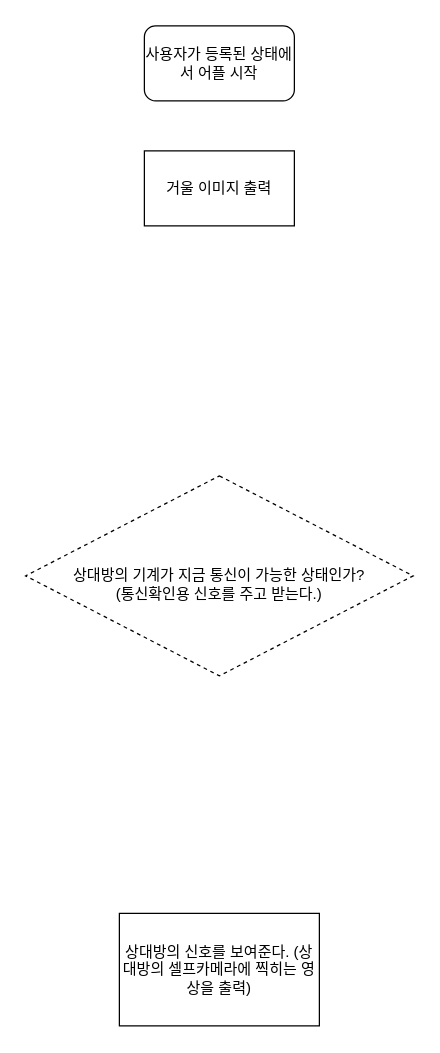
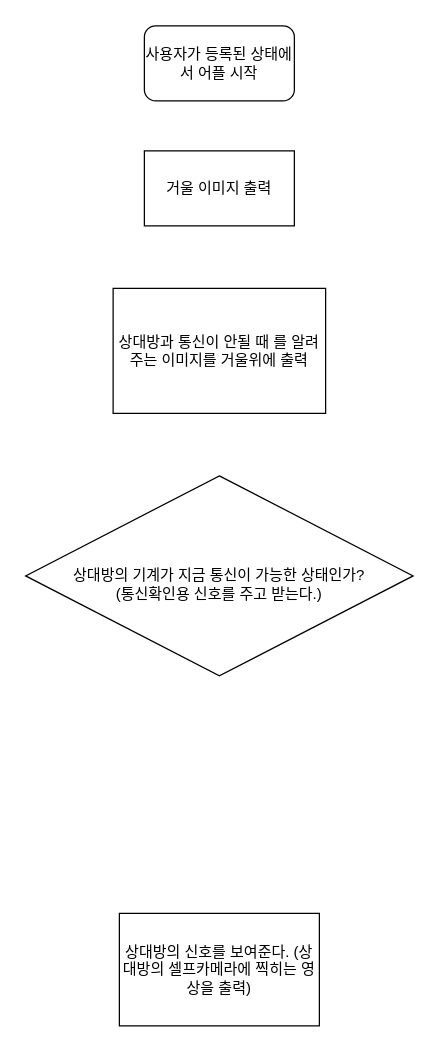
none -> (219, 351)
(219, 576) -> (219, 576)
